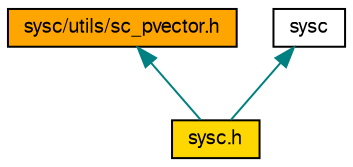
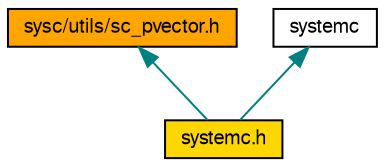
(309, 28) -> (325, 28)
(216, 139) -> (224, 139)
